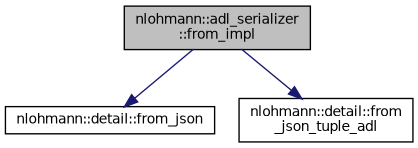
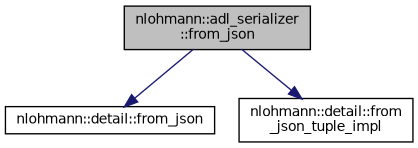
(217, 28) -> (217, 28)
(326, 120) -> (326, 120)
